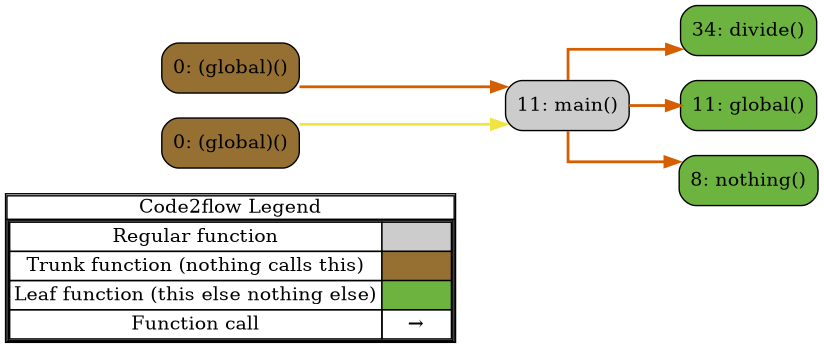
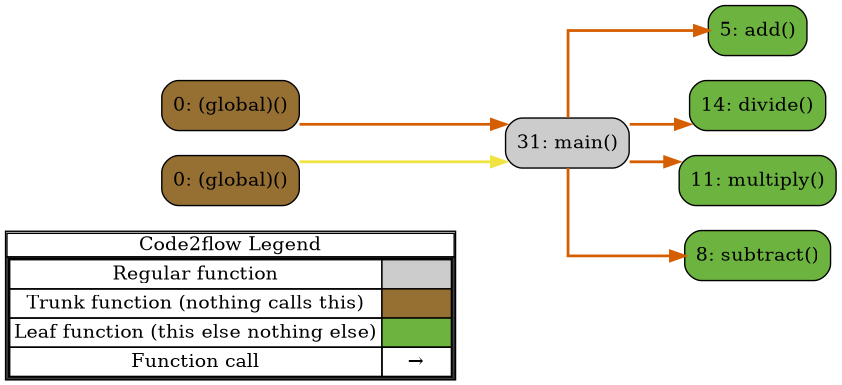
(749, 31) -> (758, 106)
none -> (758, 31)
(567, 106) -> (567, 143)
(749, 106) -> (758, 181)
(749, 181) -> (758, 256)
